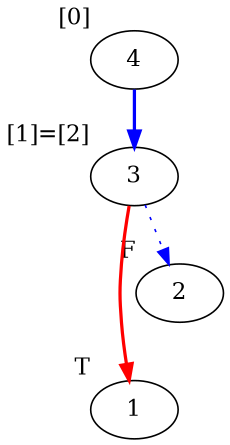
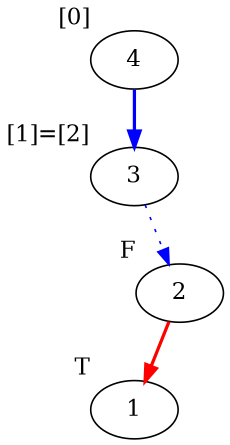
(120, 285) -> (160, 344)
